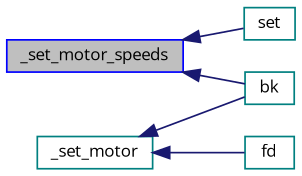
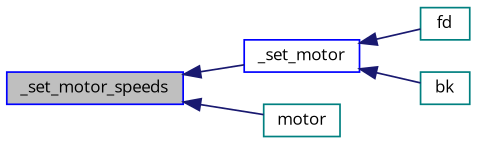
(270, 24) -> (302, 120)
(222, 80) -> (222, 68)
(95, 153) -> (302, 56)
